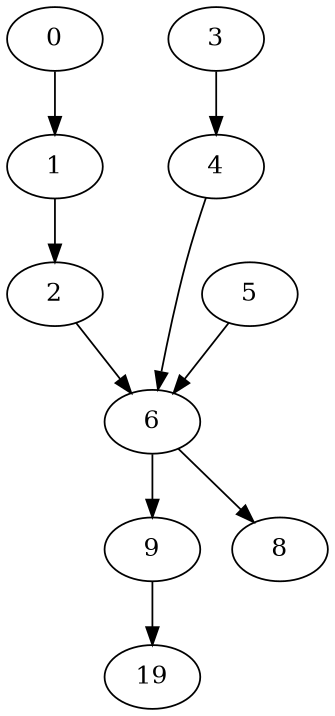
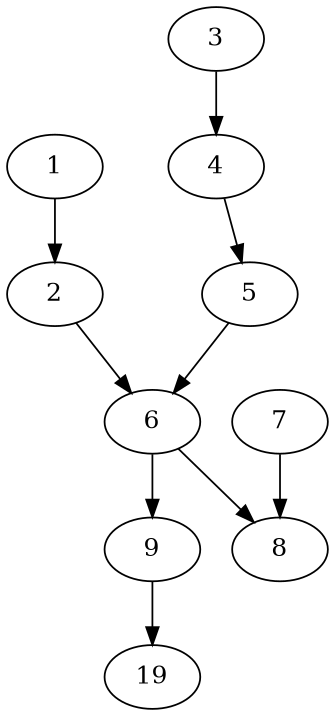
(55, 39) -> none
(181, 284) -> (231, 222)
none -> (280, 422)
